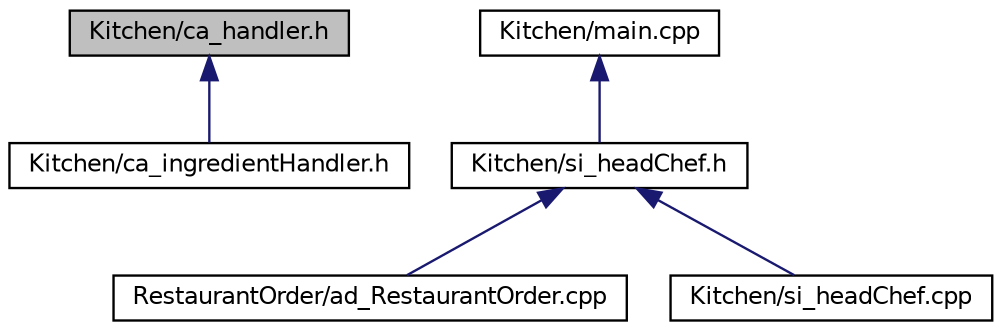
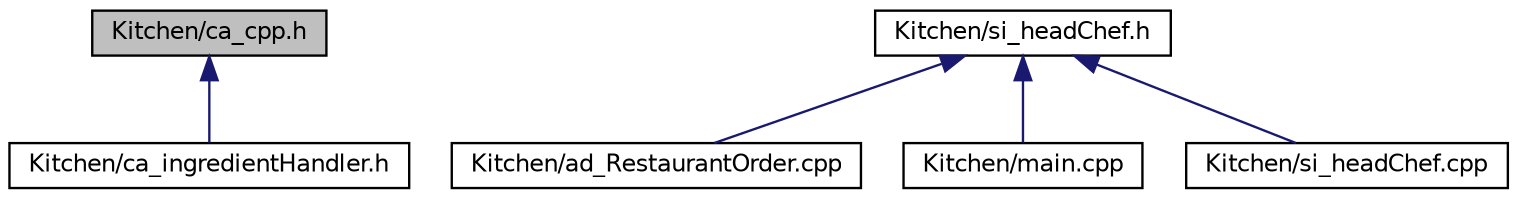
(209, 33) -> (209, 33)
(600, 112) -> (1023, 112)
(370, 298) -> (656, 166)
